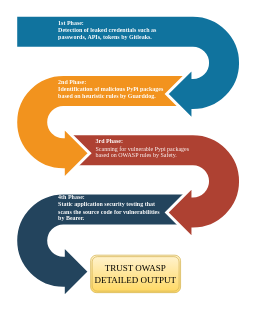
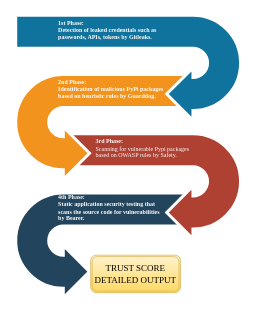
(135, 274) -> (135, 274)
